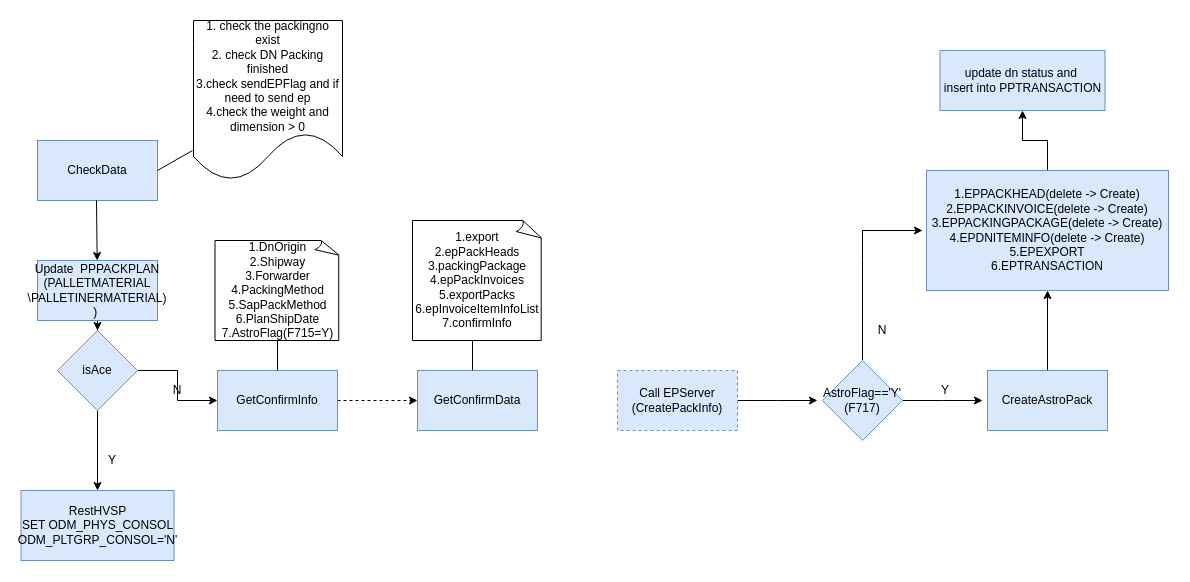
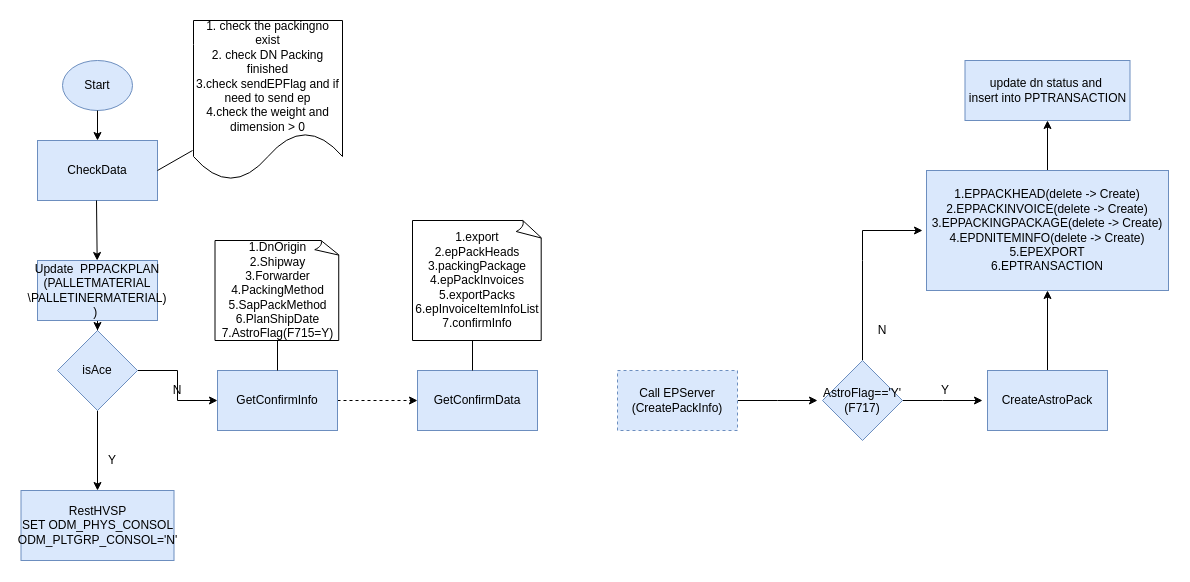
(1023, 81) -> (1048, 91)
none -> (98, 86)
none -> (98, 122)
